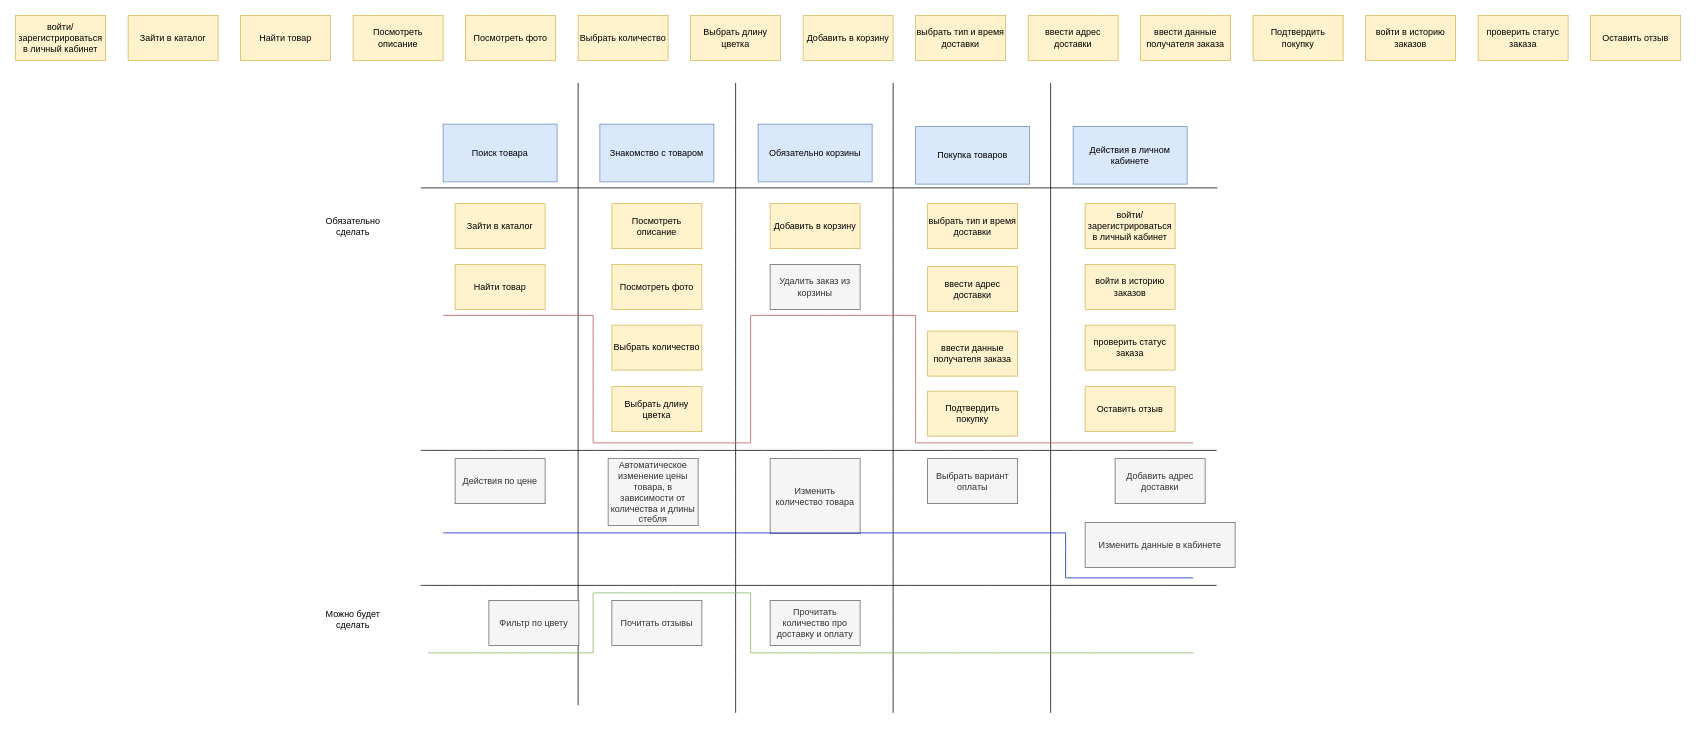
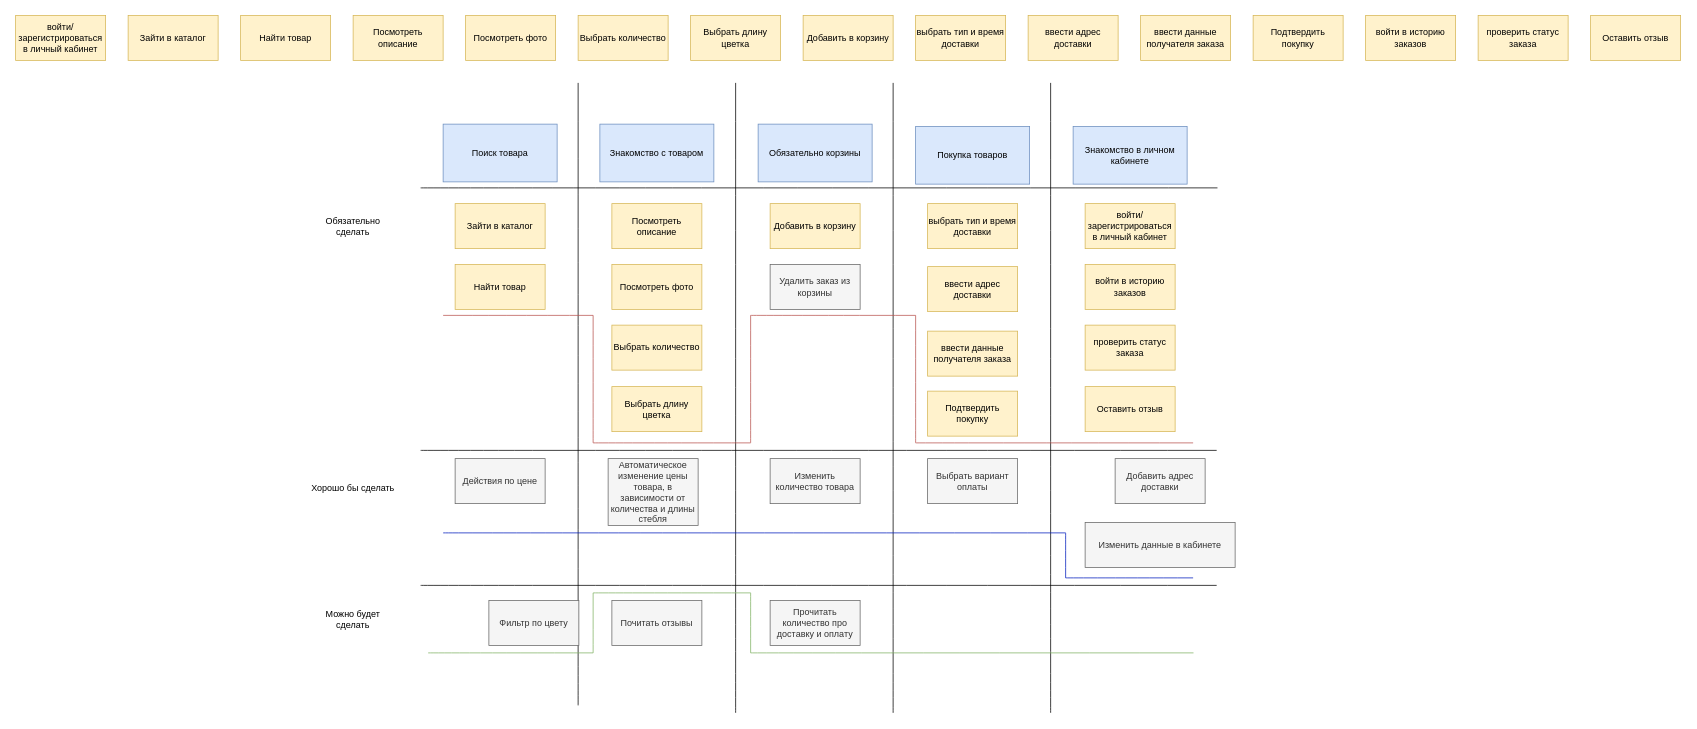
(1130, 156) -> (1130, 156)
none -> (353, 488)
(815, 496) -> (815, 481)
